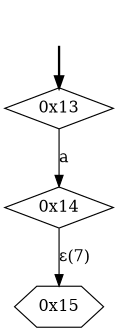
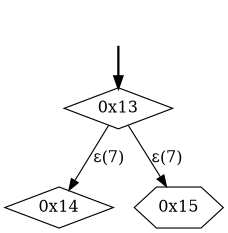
(64, 158) -> (109, 158)
(59, 251) -> (144, 151)
